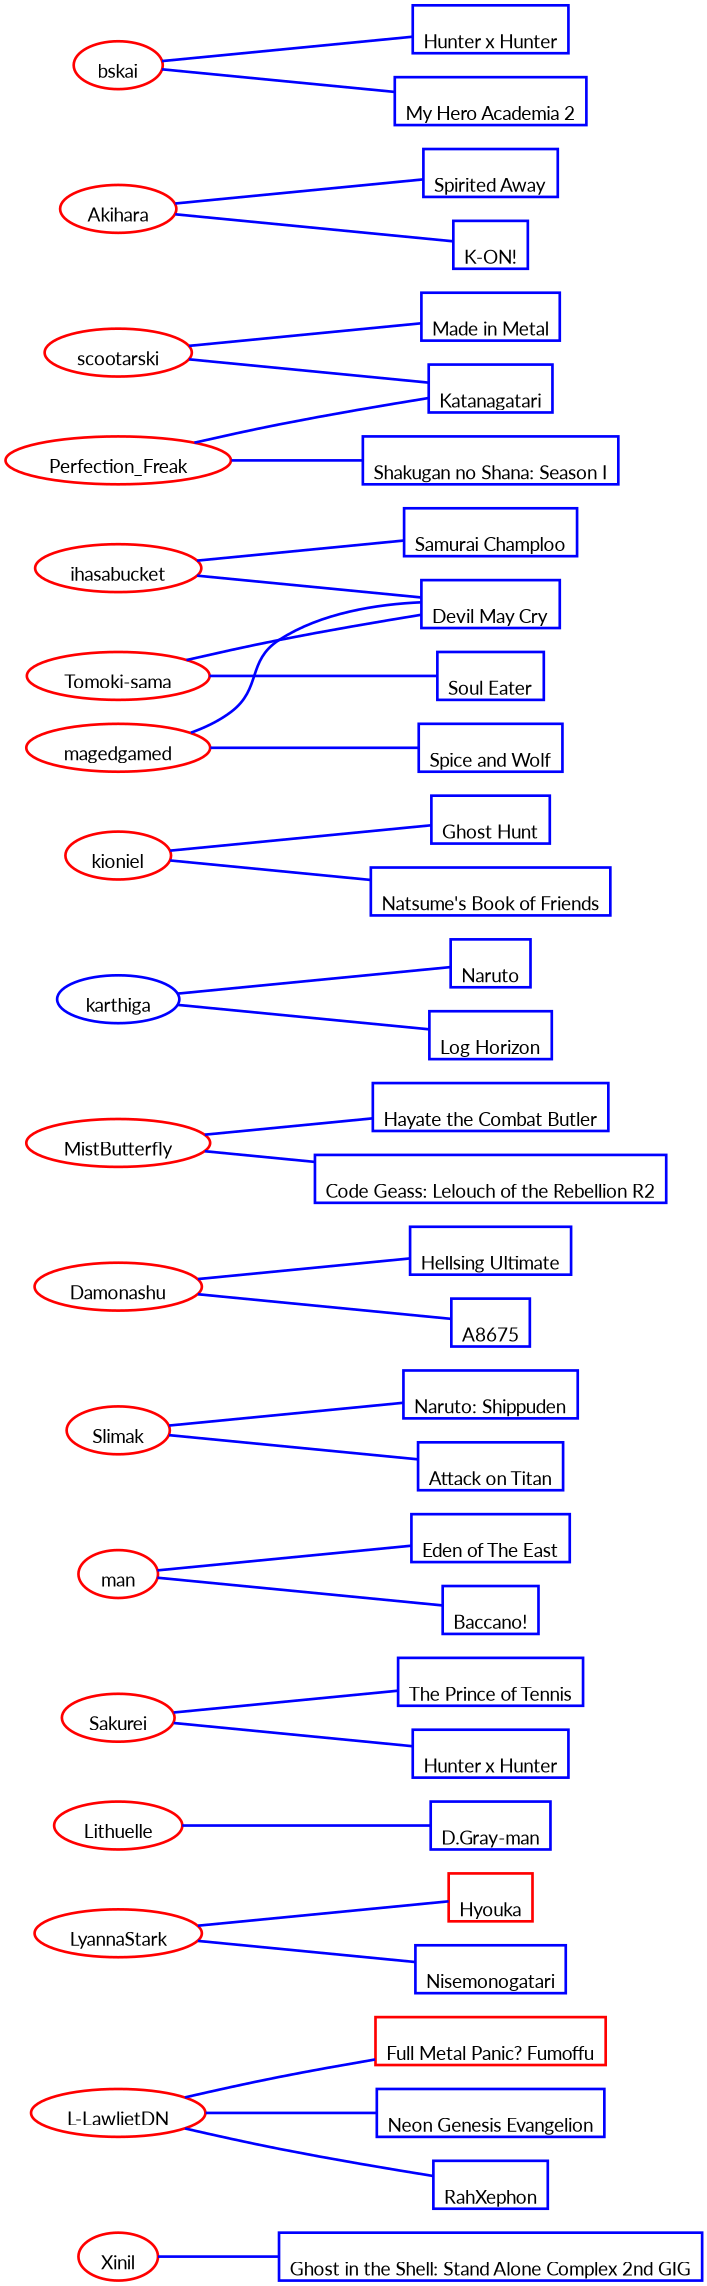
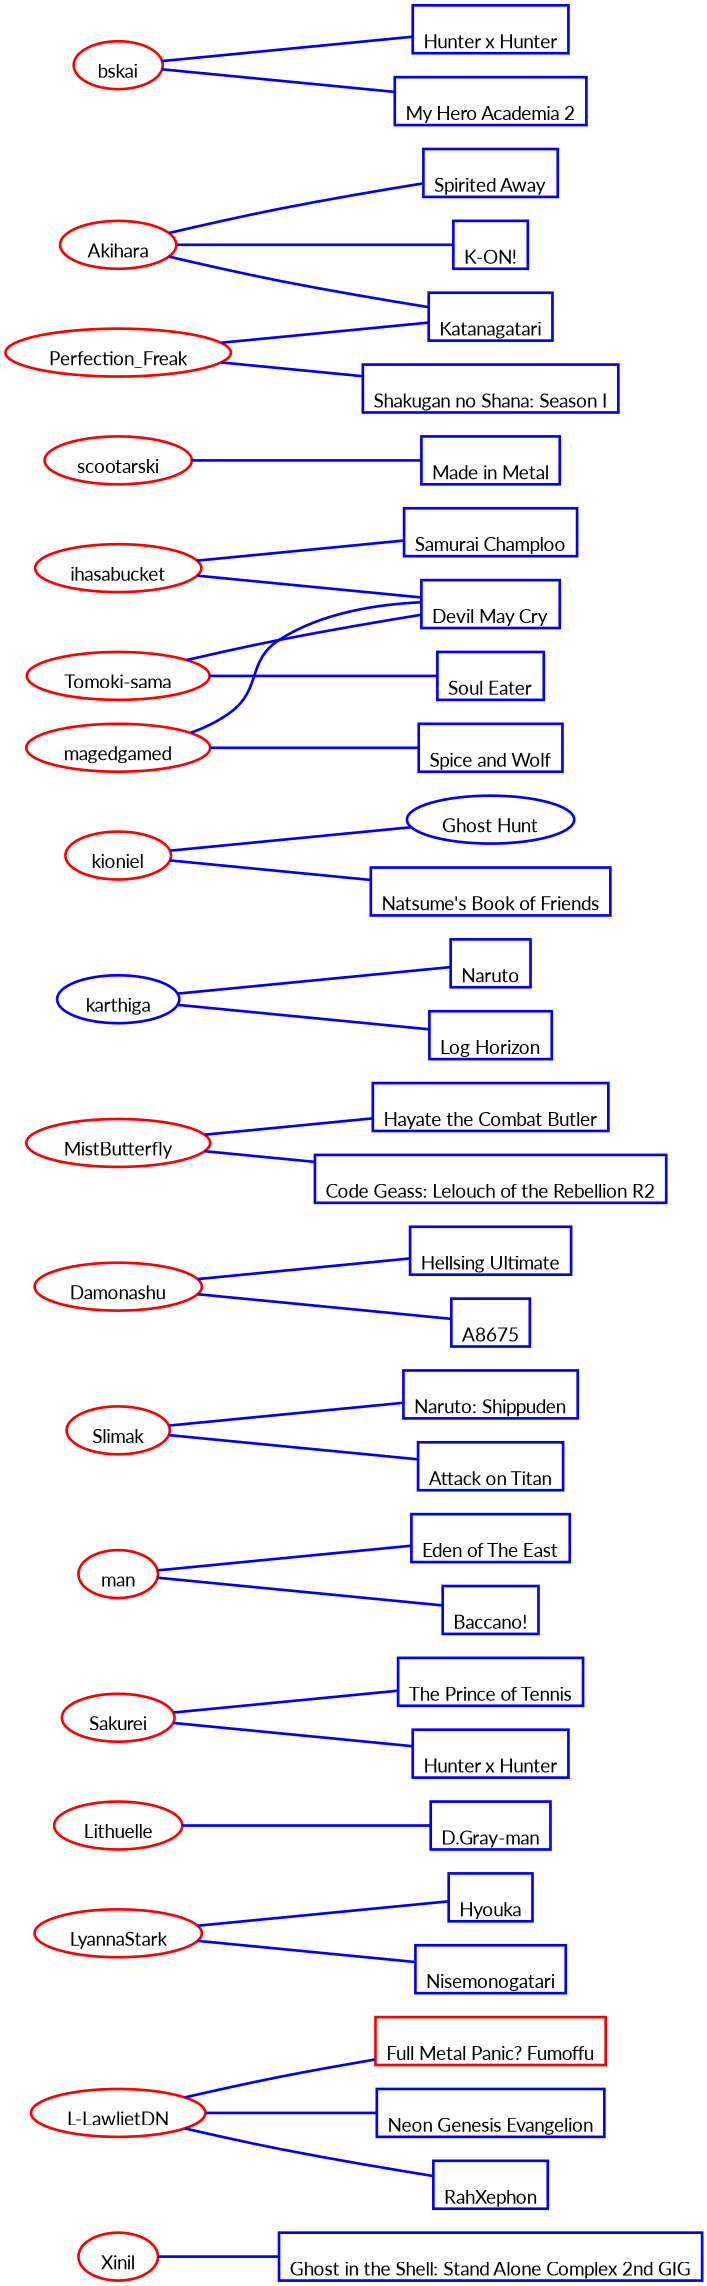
(309, 371) -> (298, 284)
(491, 820) -> (491, 820)
(491, 1897) -> (491, 1897)
